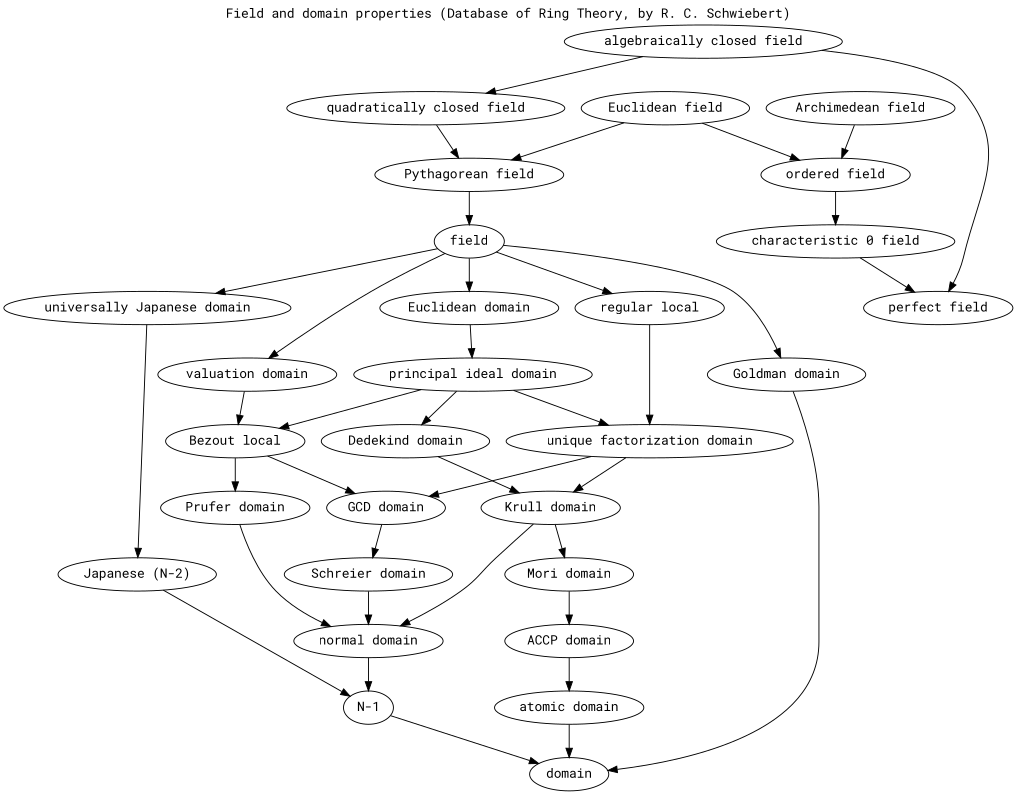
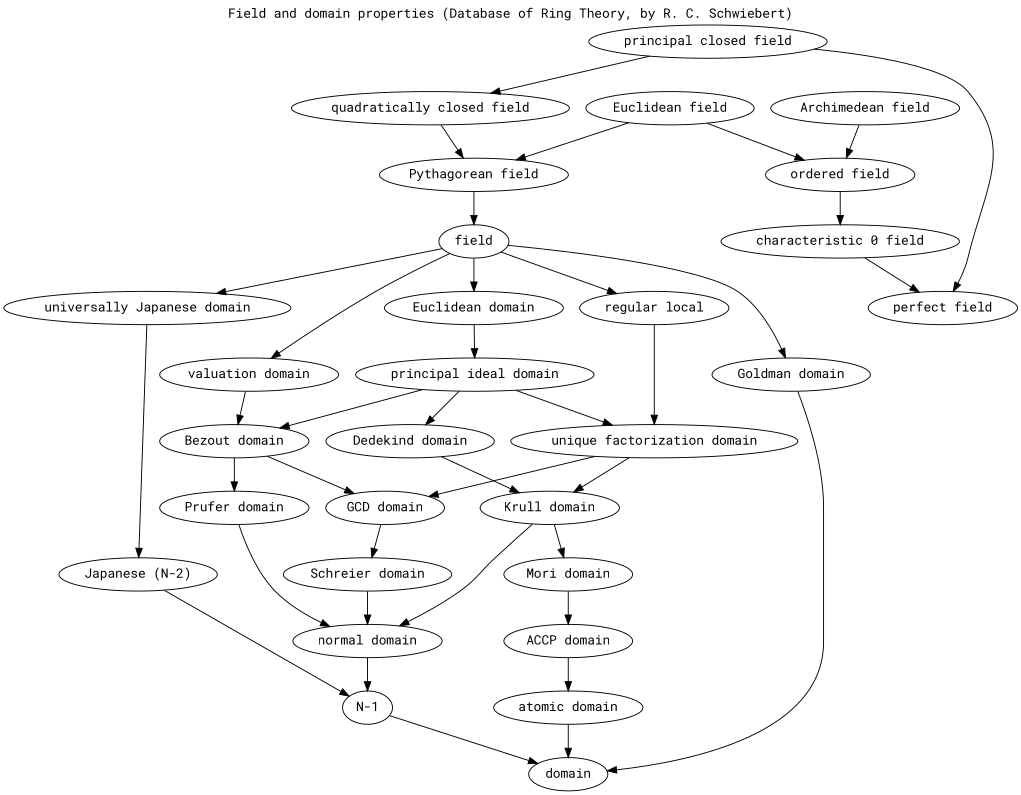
(703, 42) -> (708, 42)
(235, 441) -> (234, 441)
